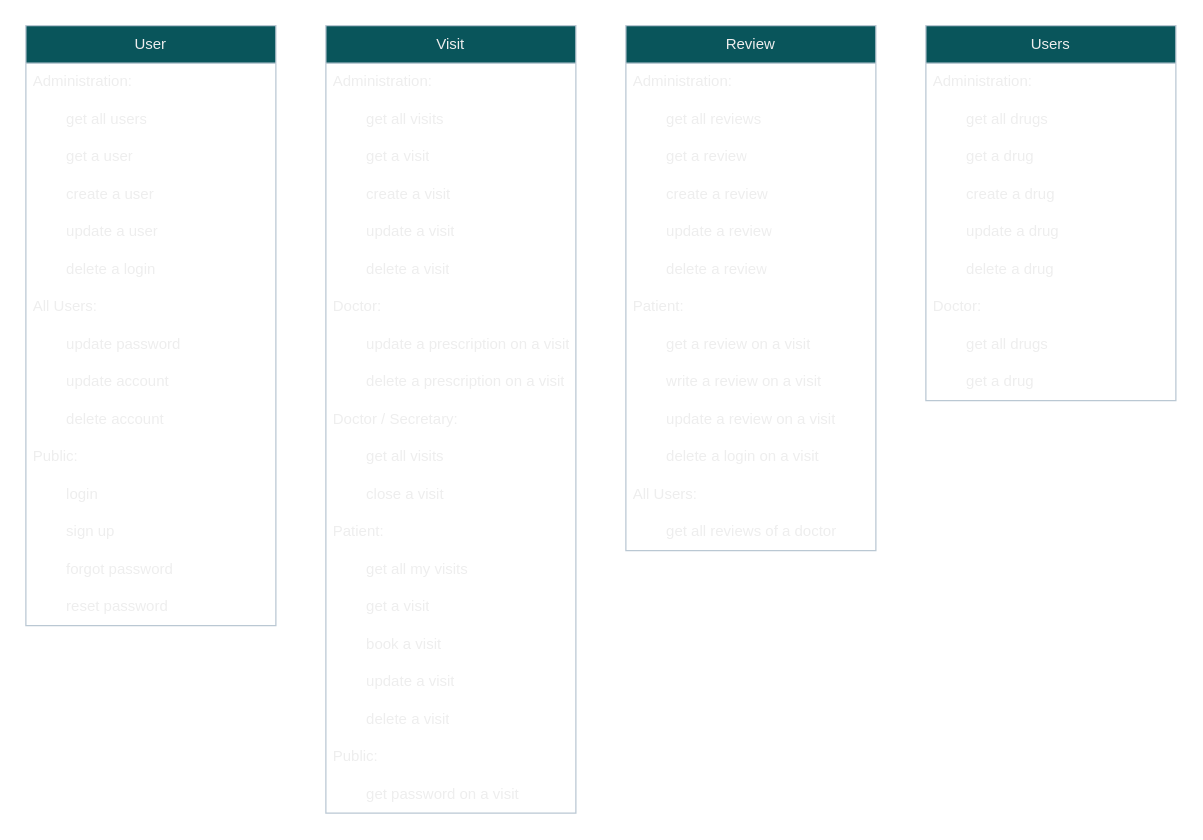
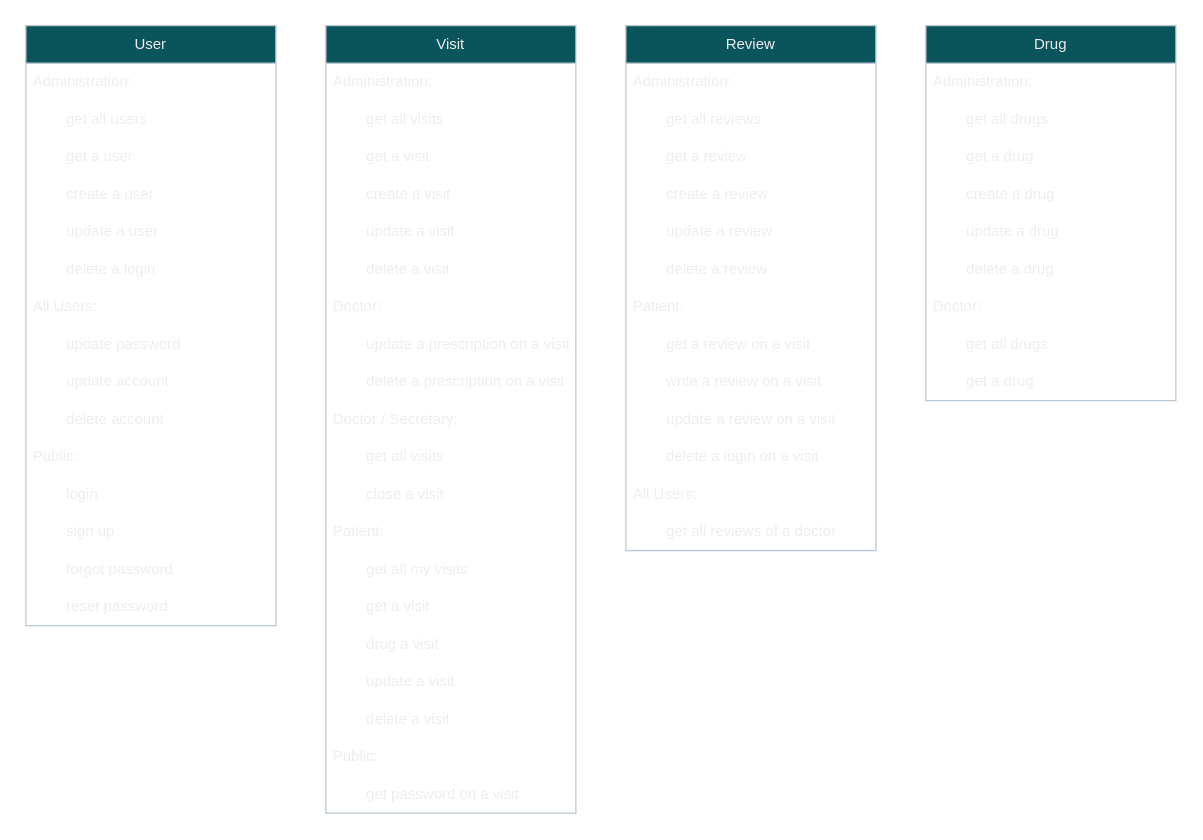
(1051, 44) -> (1051, 44)
(376, 644) -> (376, 644)
